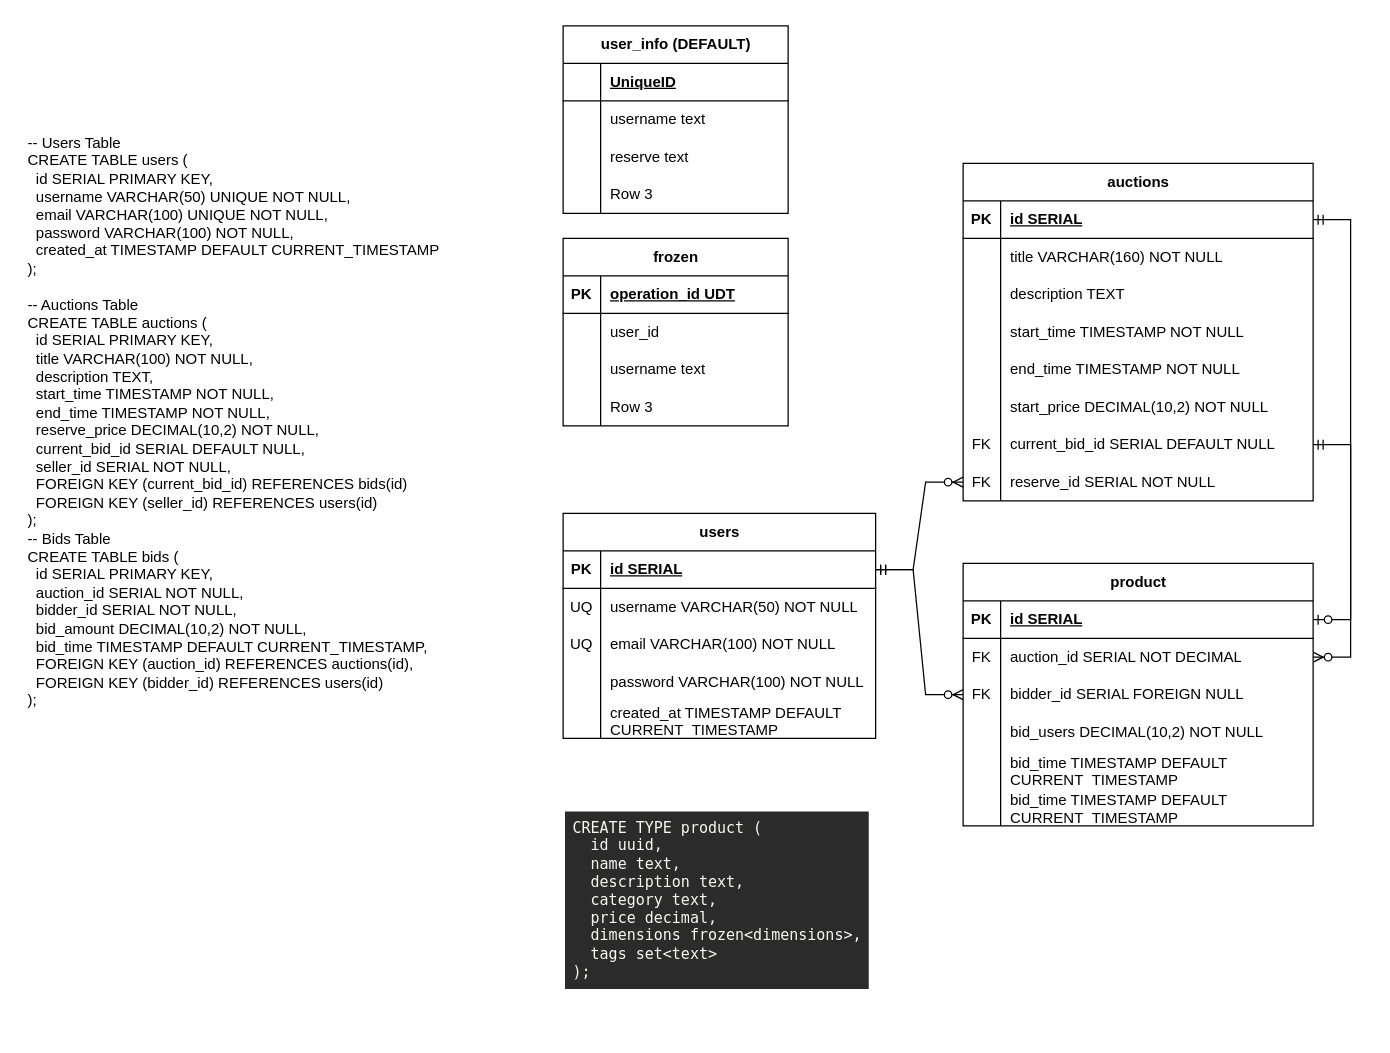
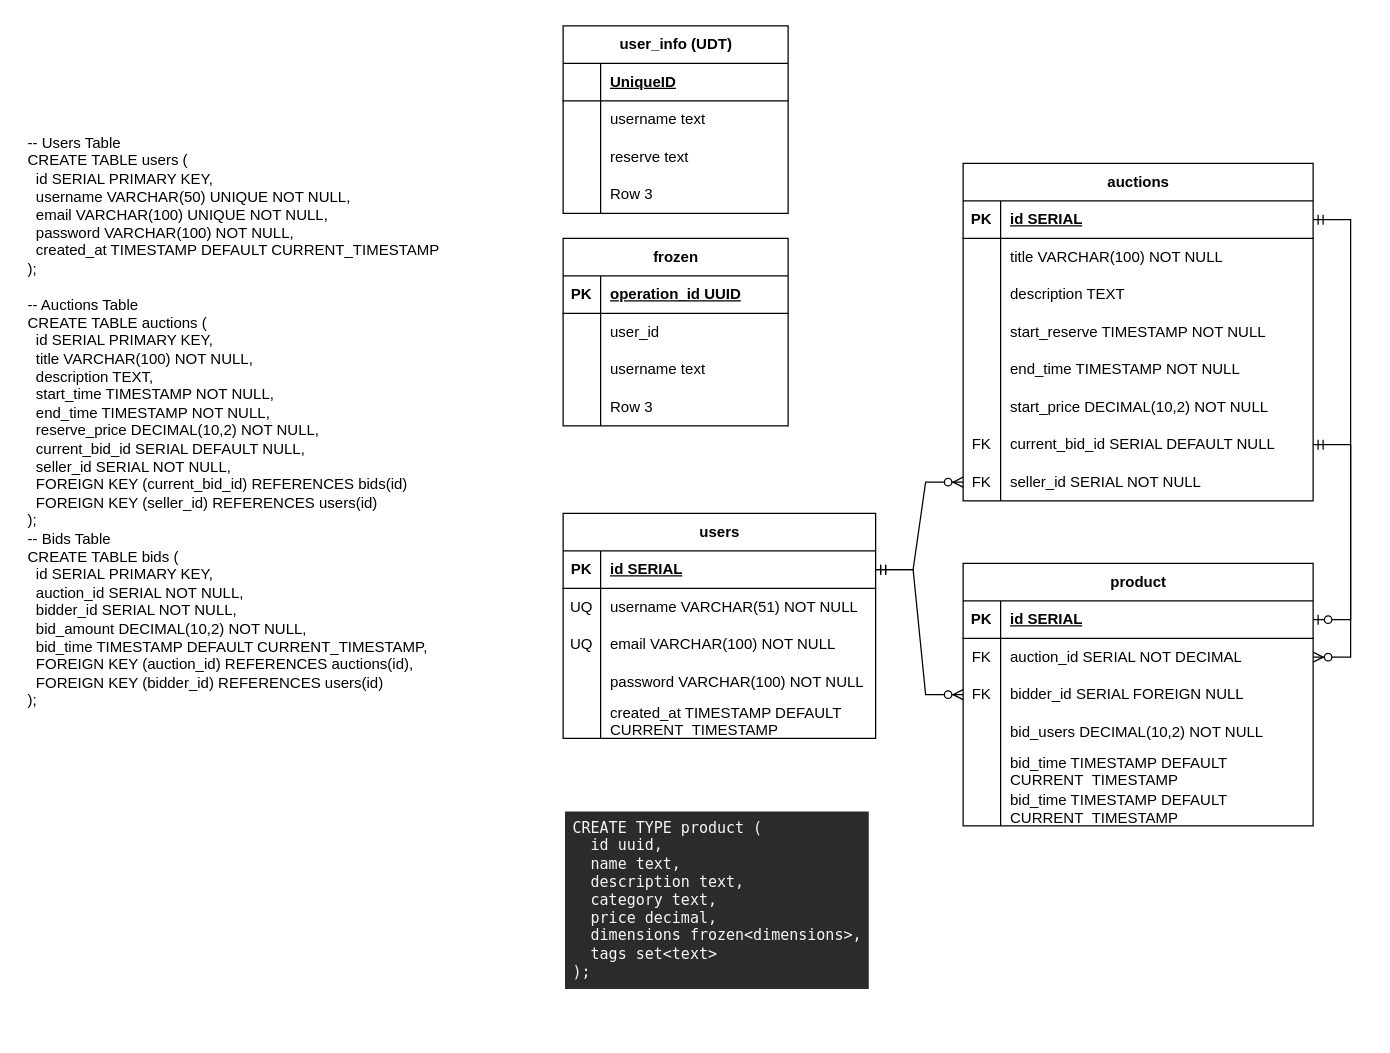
(676, 44) -> (676, 44)
(1114, 257) -> (1114, 257)
(672, 294) -> (676, 294)
(1125, 332) -> (1139, 332)
(1112, 482) -> (1104, 482)
(727, 607) -> (727, 607)
